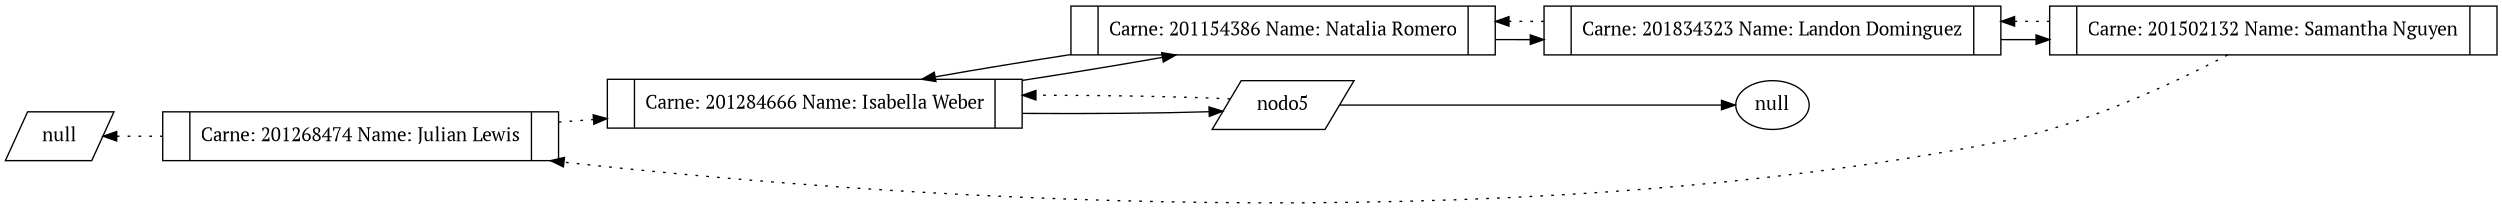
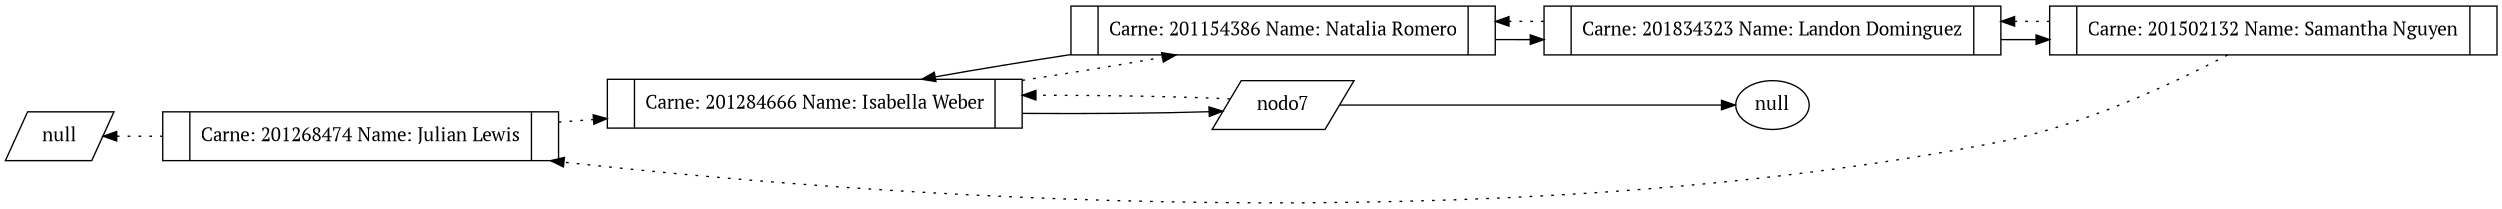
(1092, 69) -> (1092, 69)
(1283, 105) -> (1283, 105)
